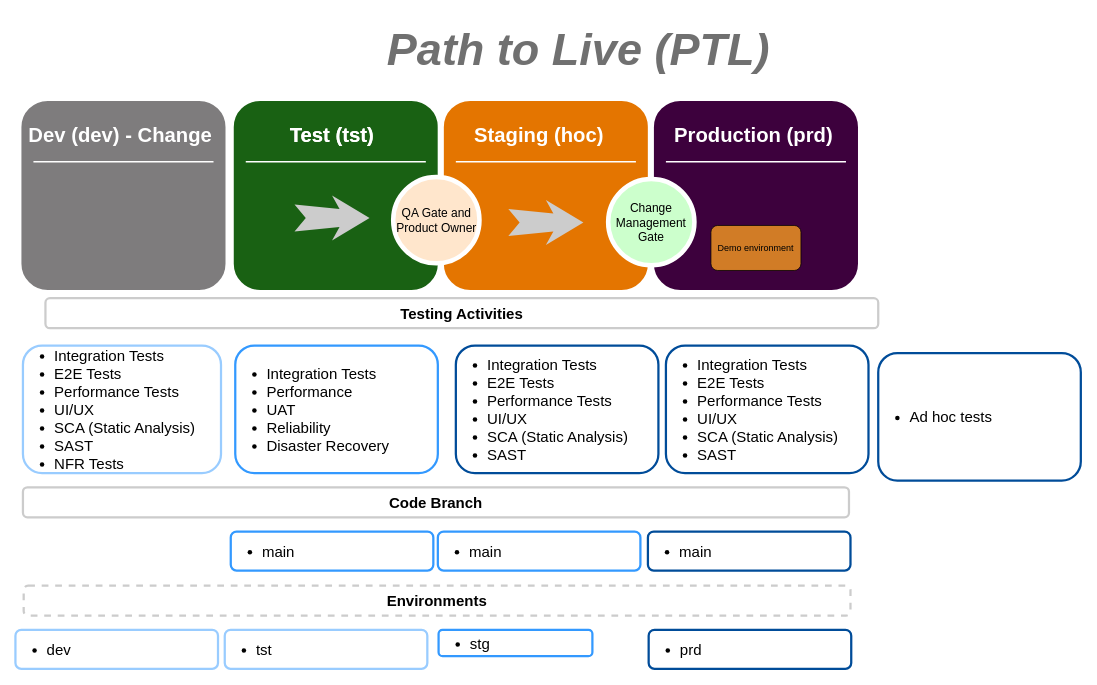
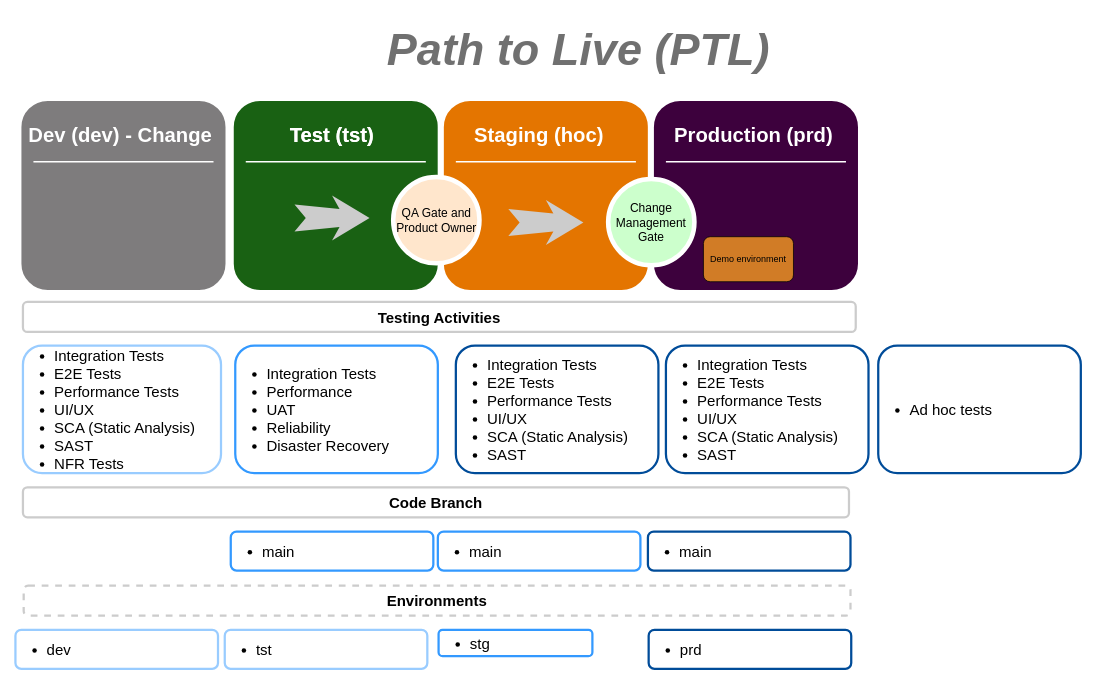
(756, 248) -> (748, 259)
(462, 313) -> (439, 317)
(979, 417) -> (979, 409)
